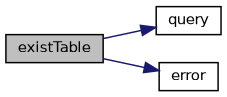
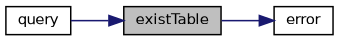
(122, 34) -> (90, 21)
